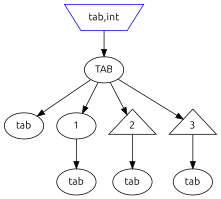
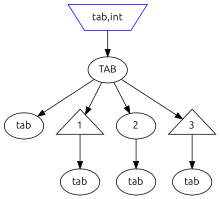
(76, 126) -> (80, 126)
(132, 126) -> (136, 126)
